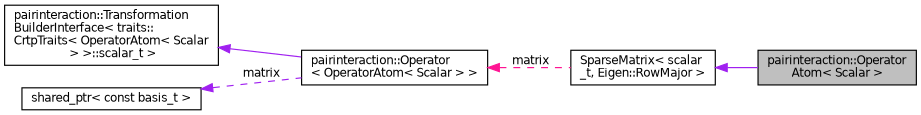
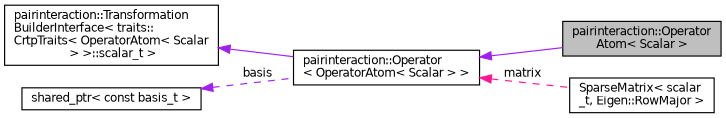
(743, 68) -> (527, 52)
(260, 74) -> (256, 74)
